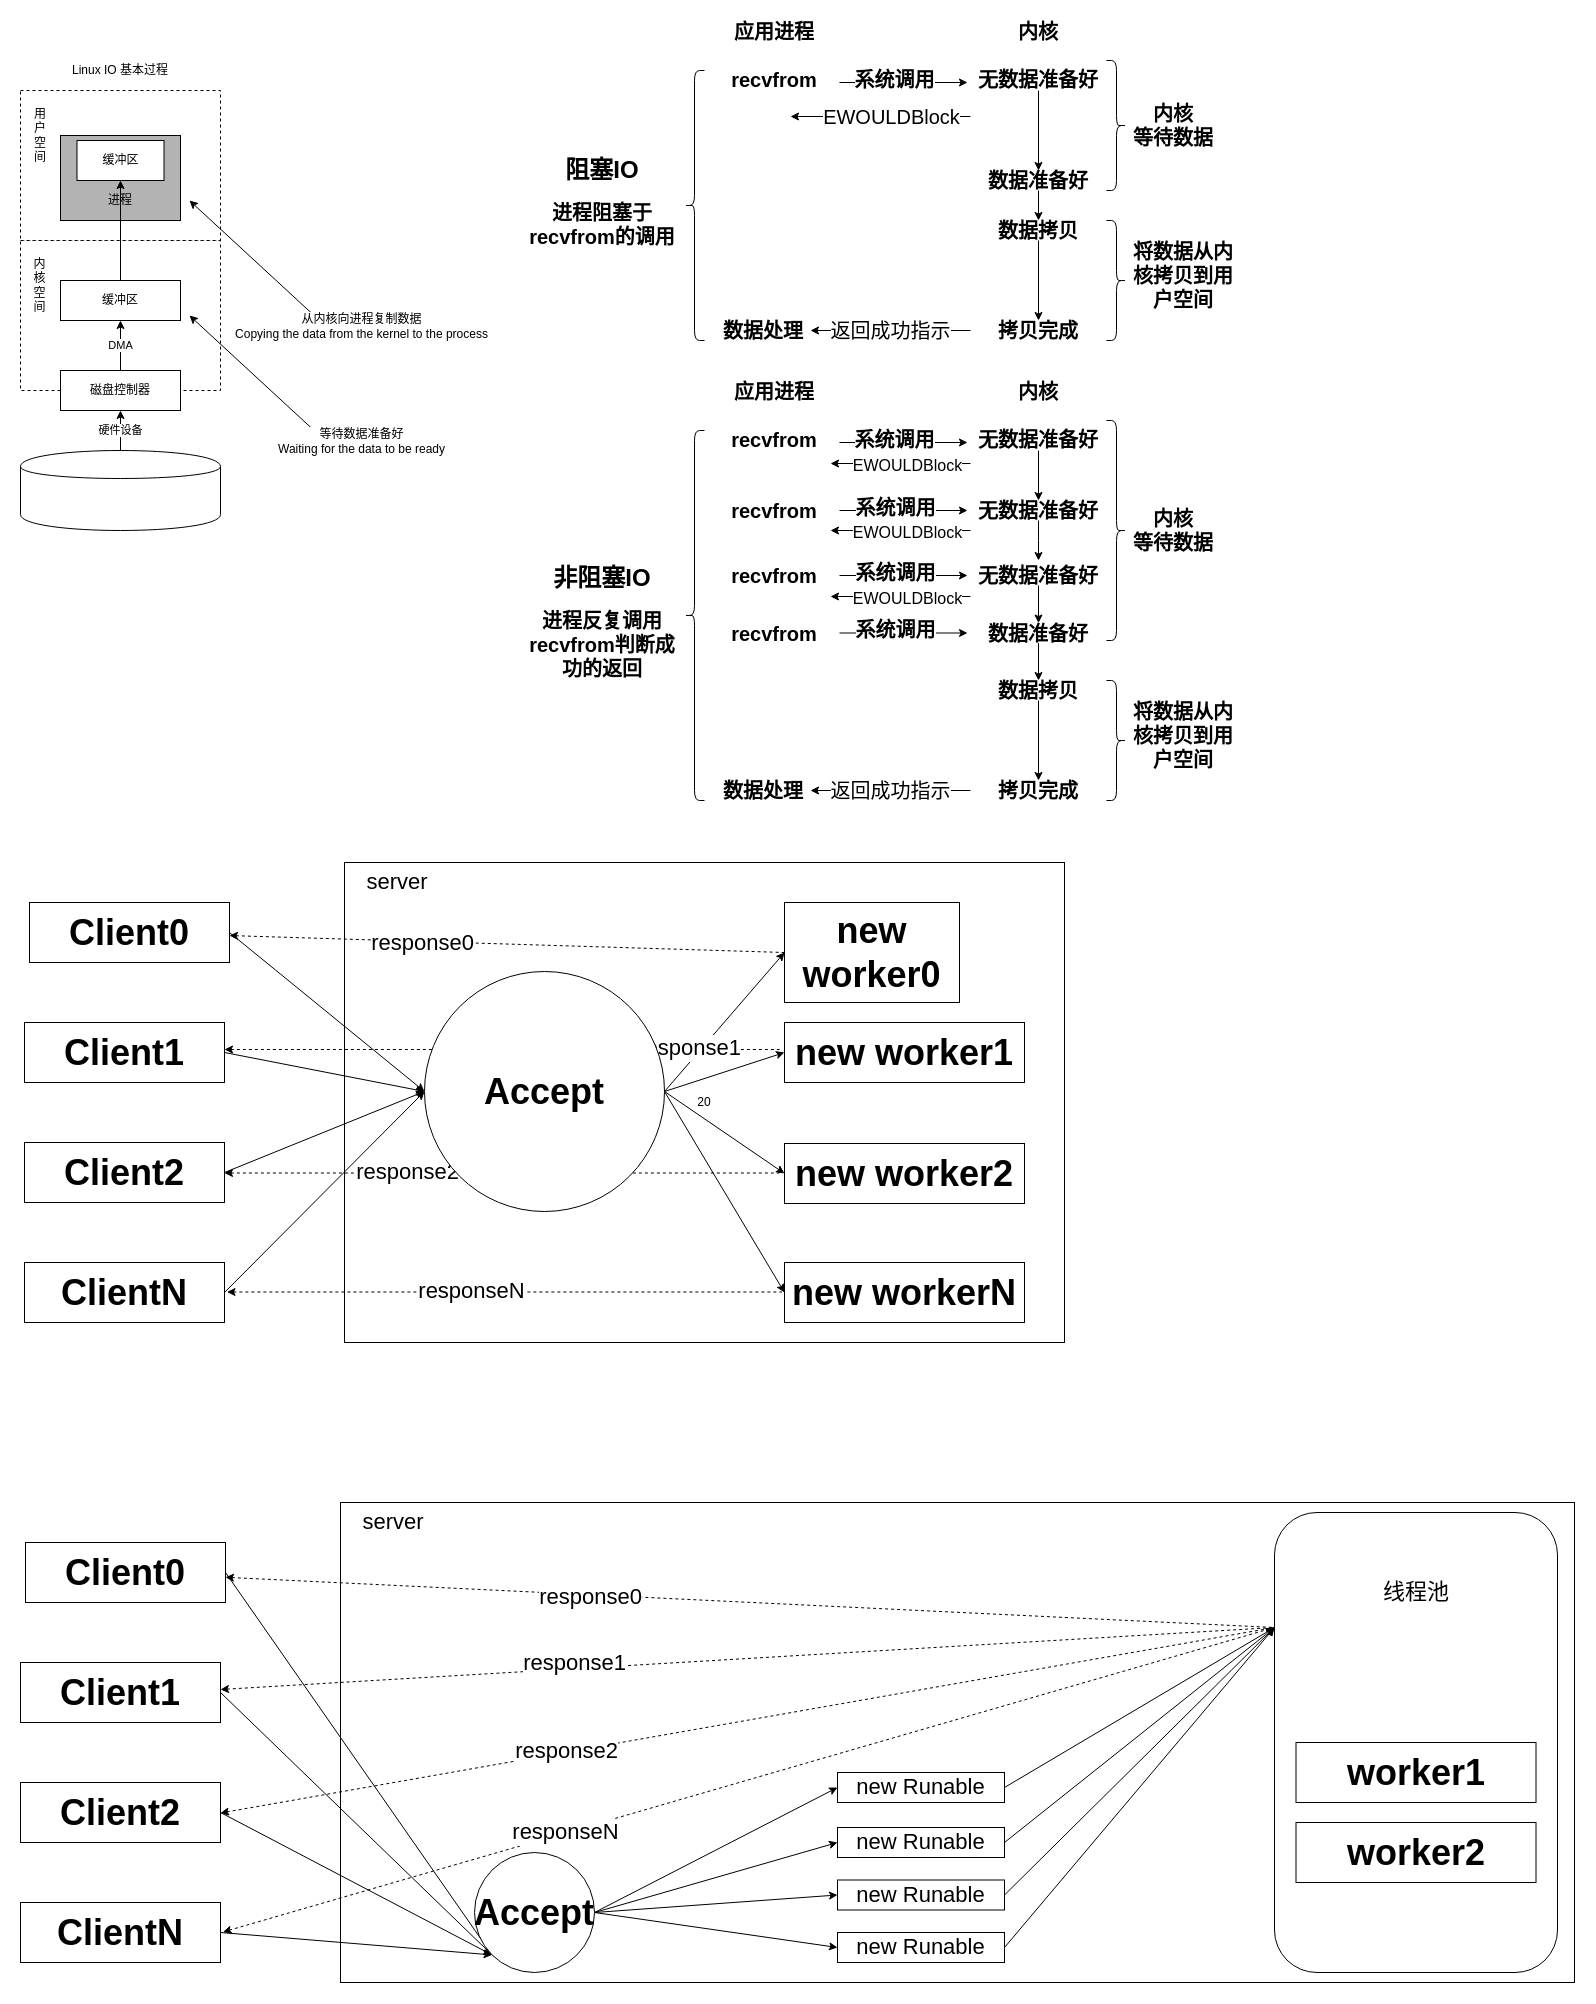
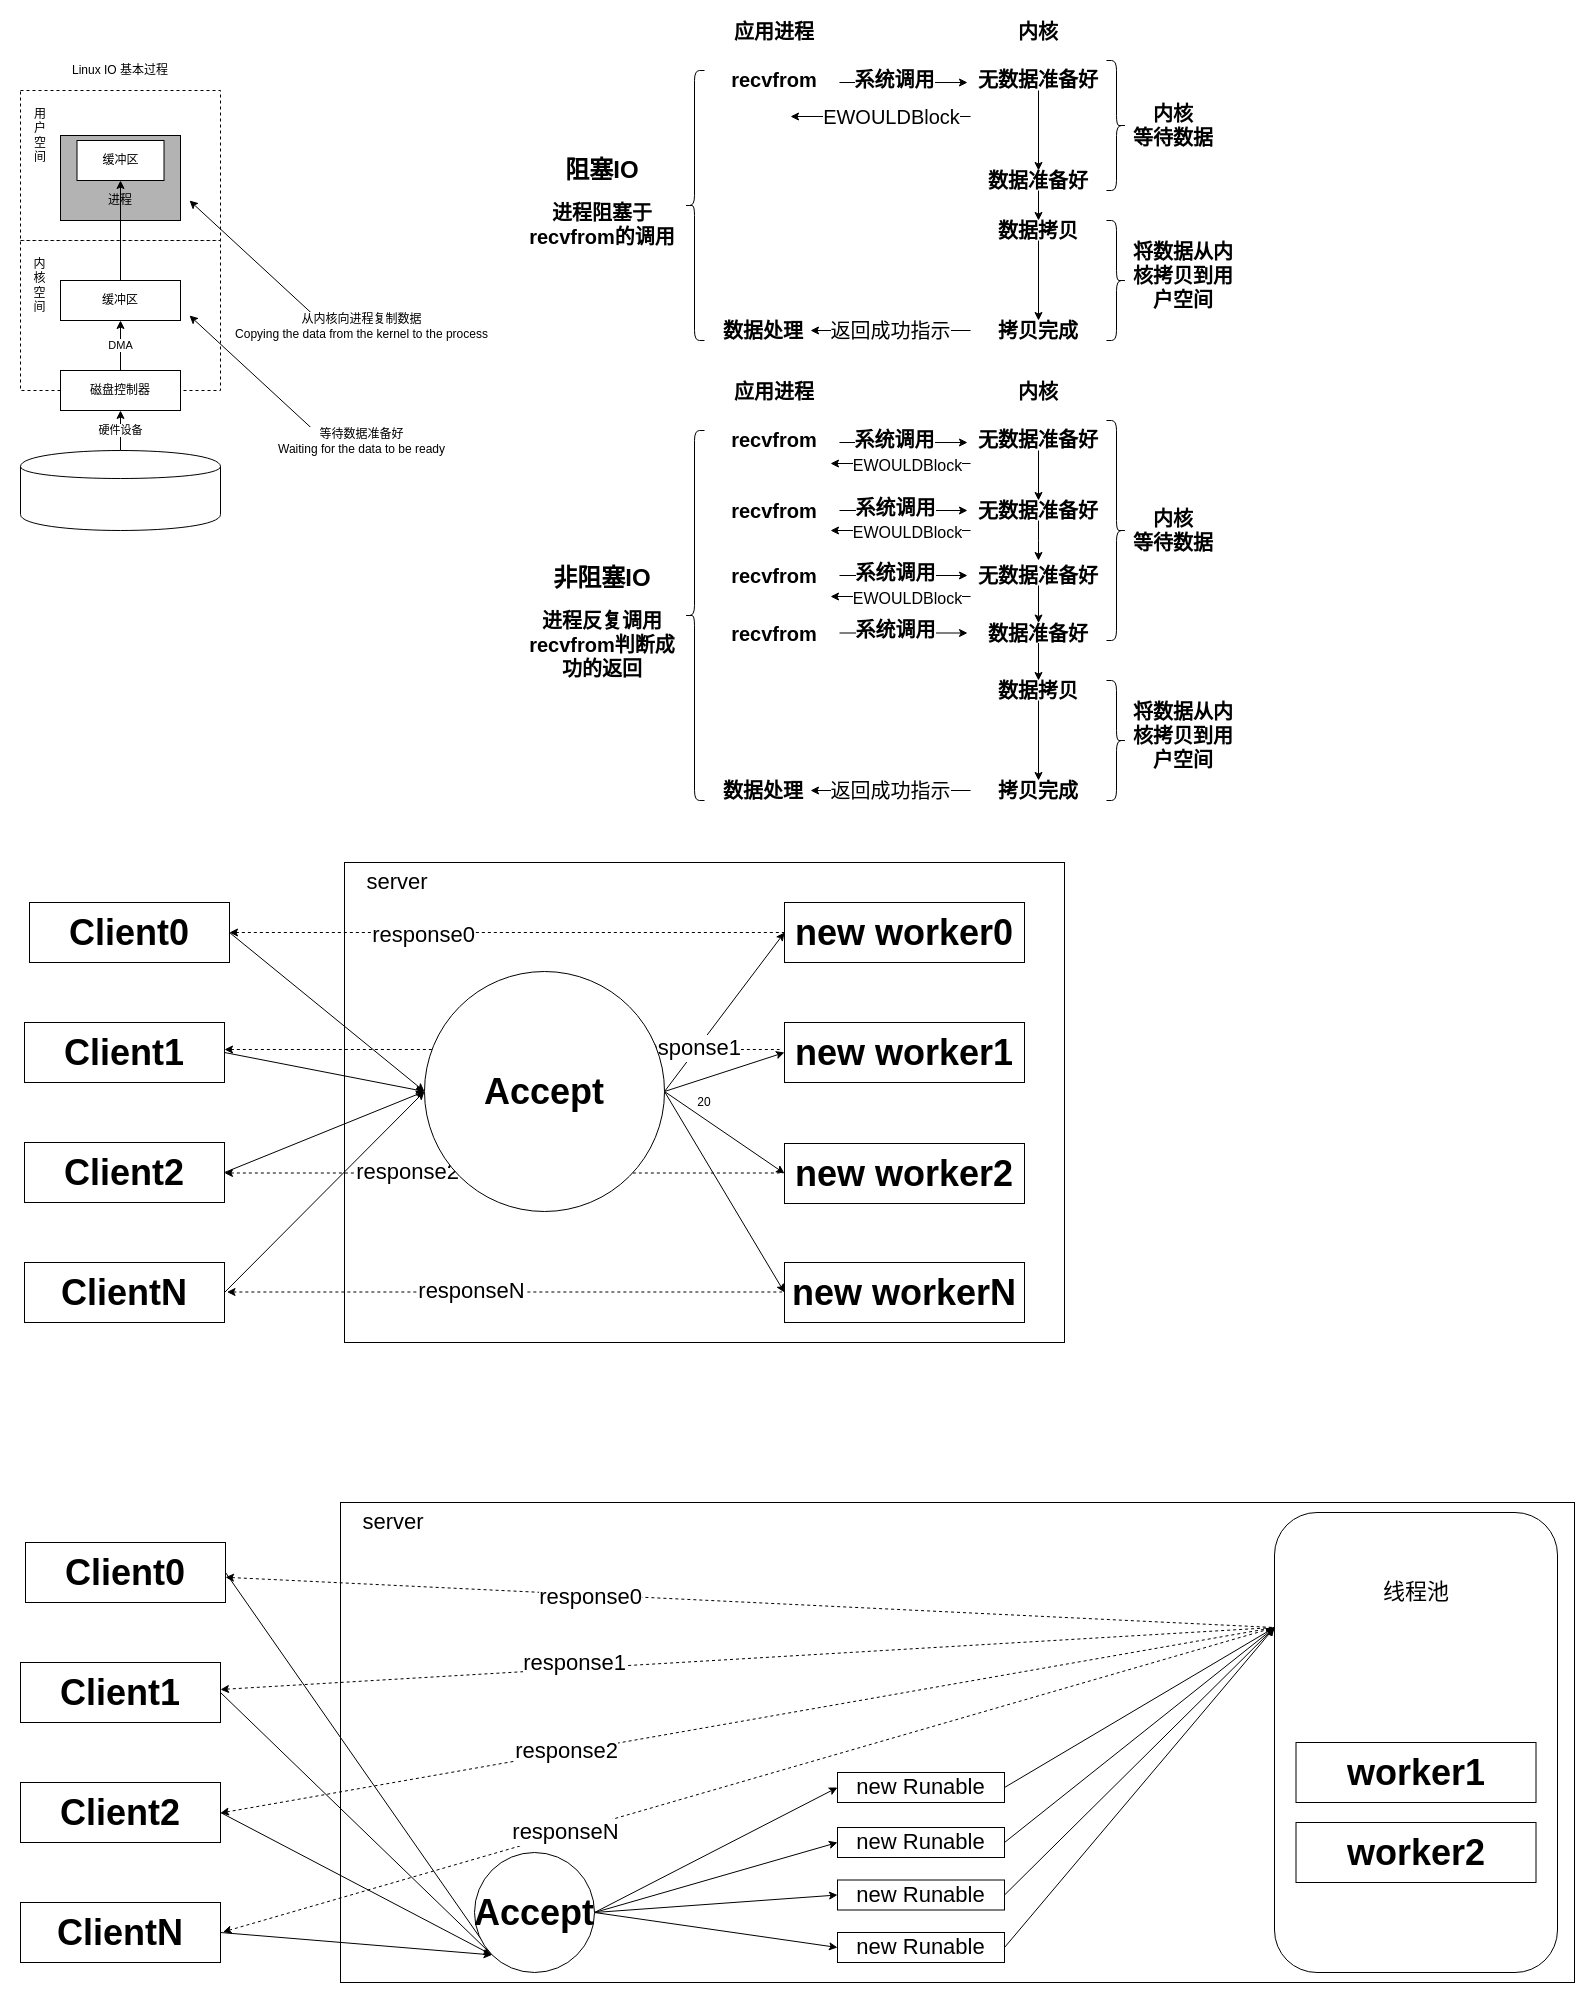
(872, 953) -> (905, 933)
